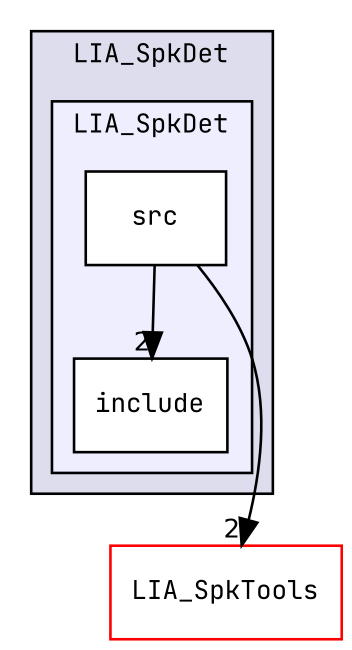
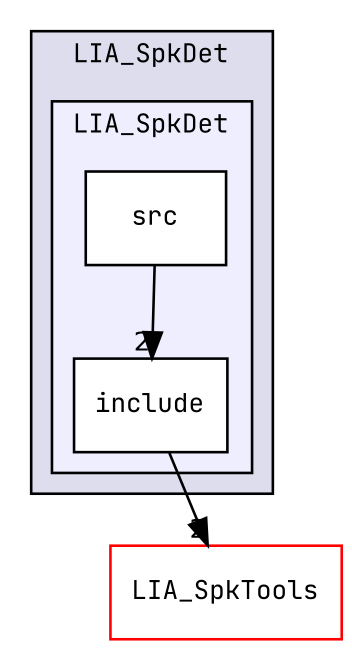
(236, 321) -> (183, 487)
